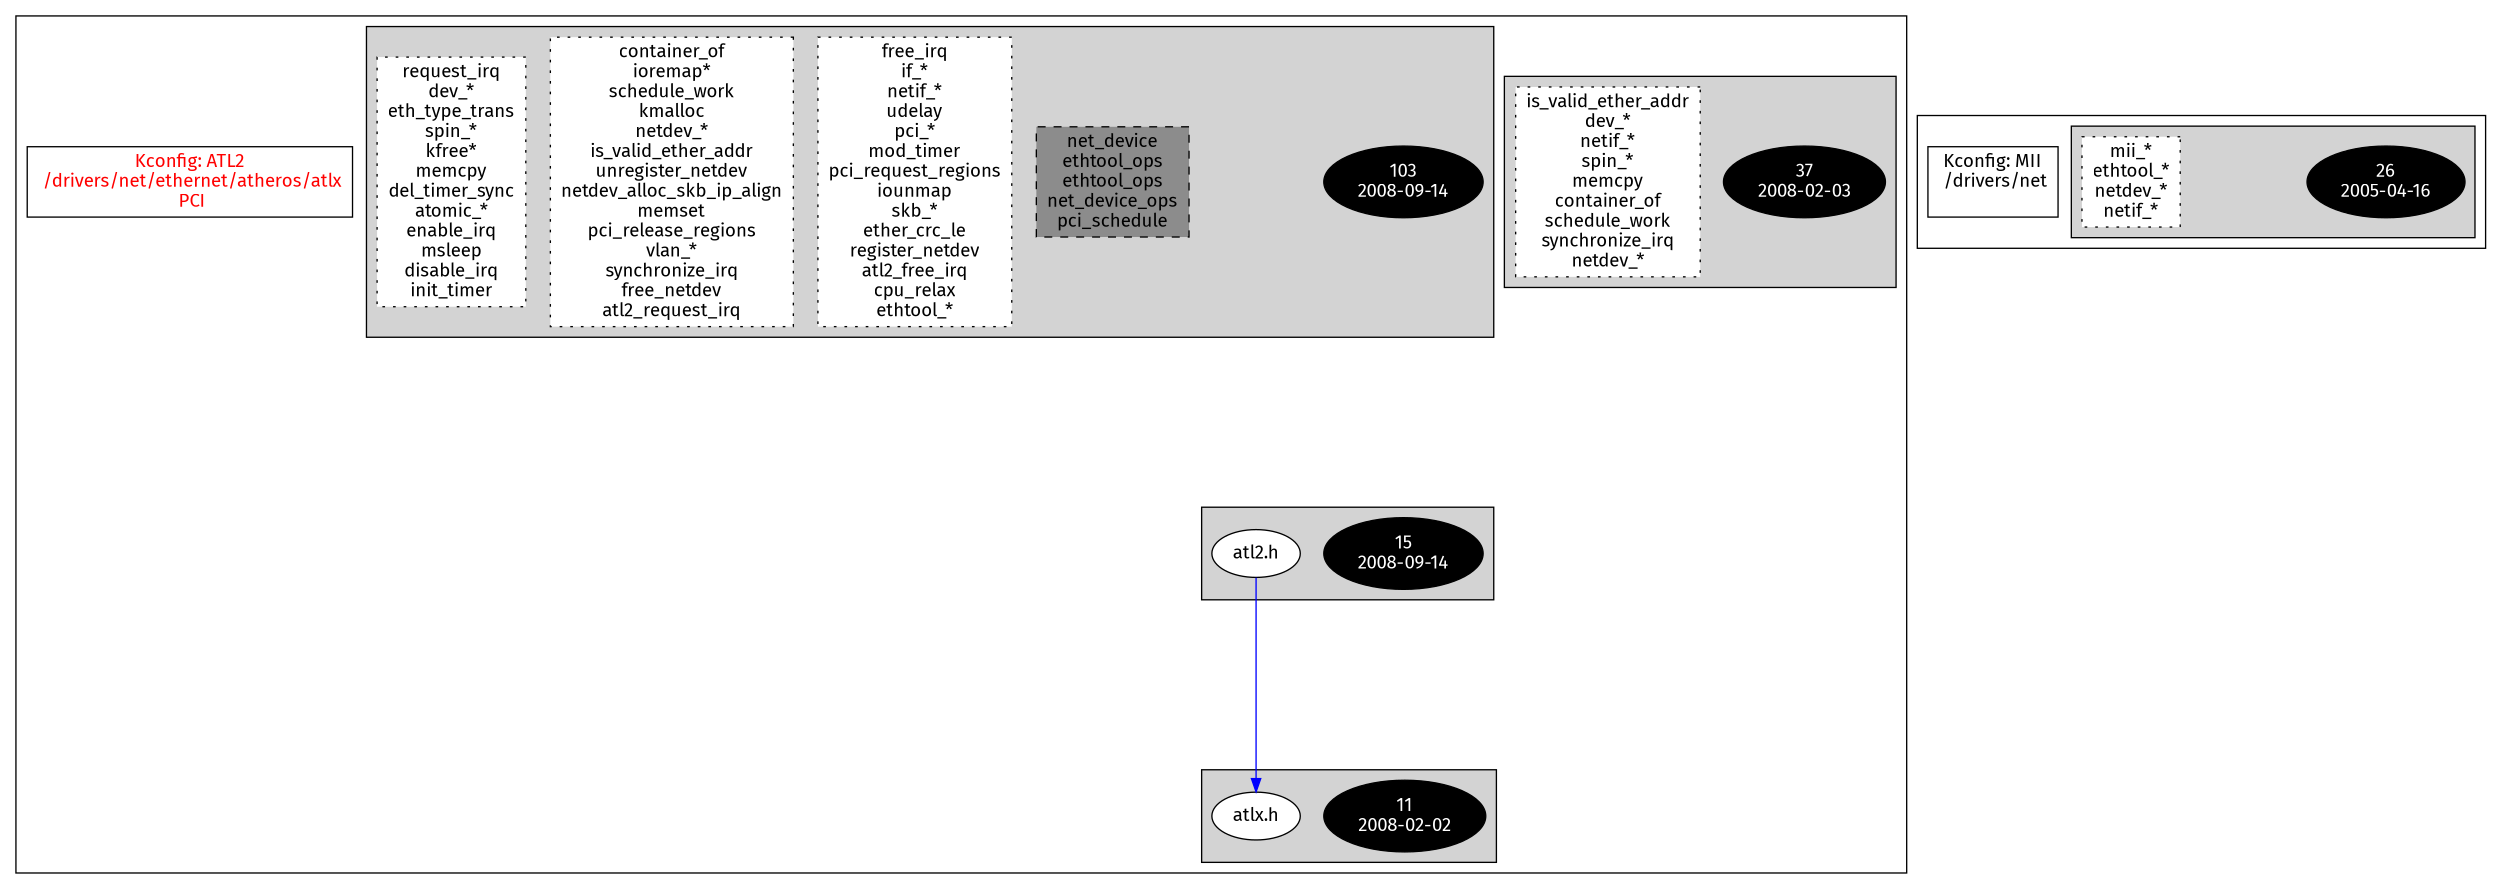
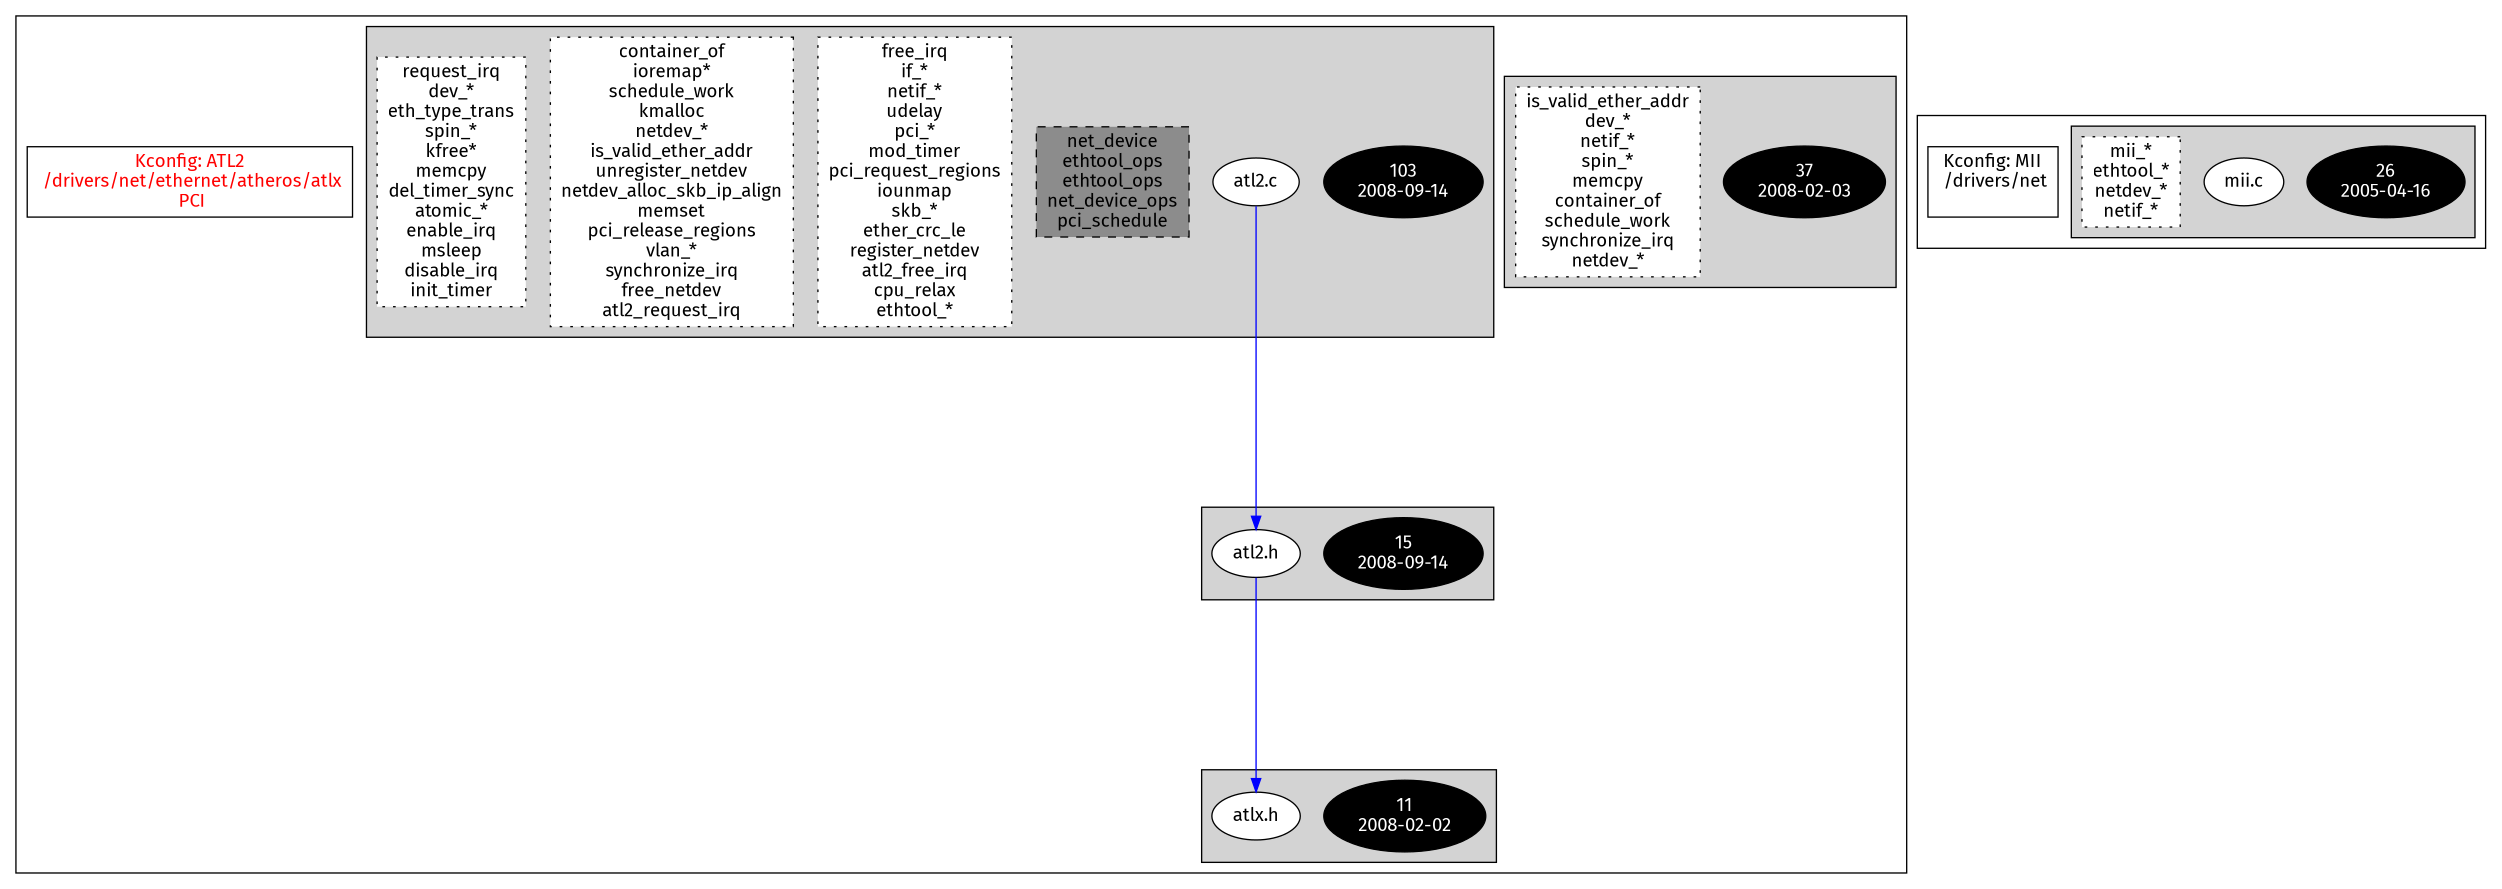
none -> (1256, 182)
none -> (2244, 182)
